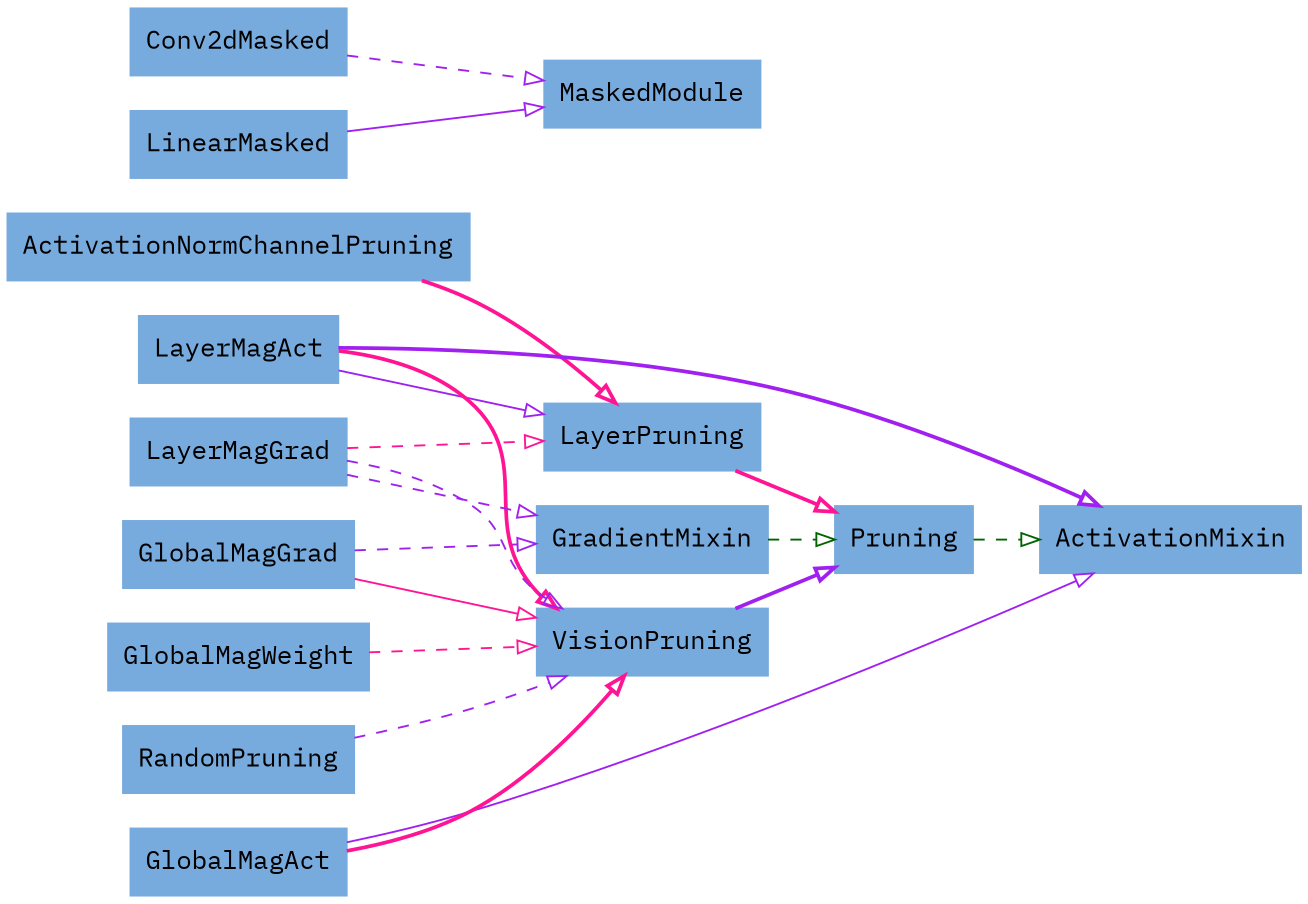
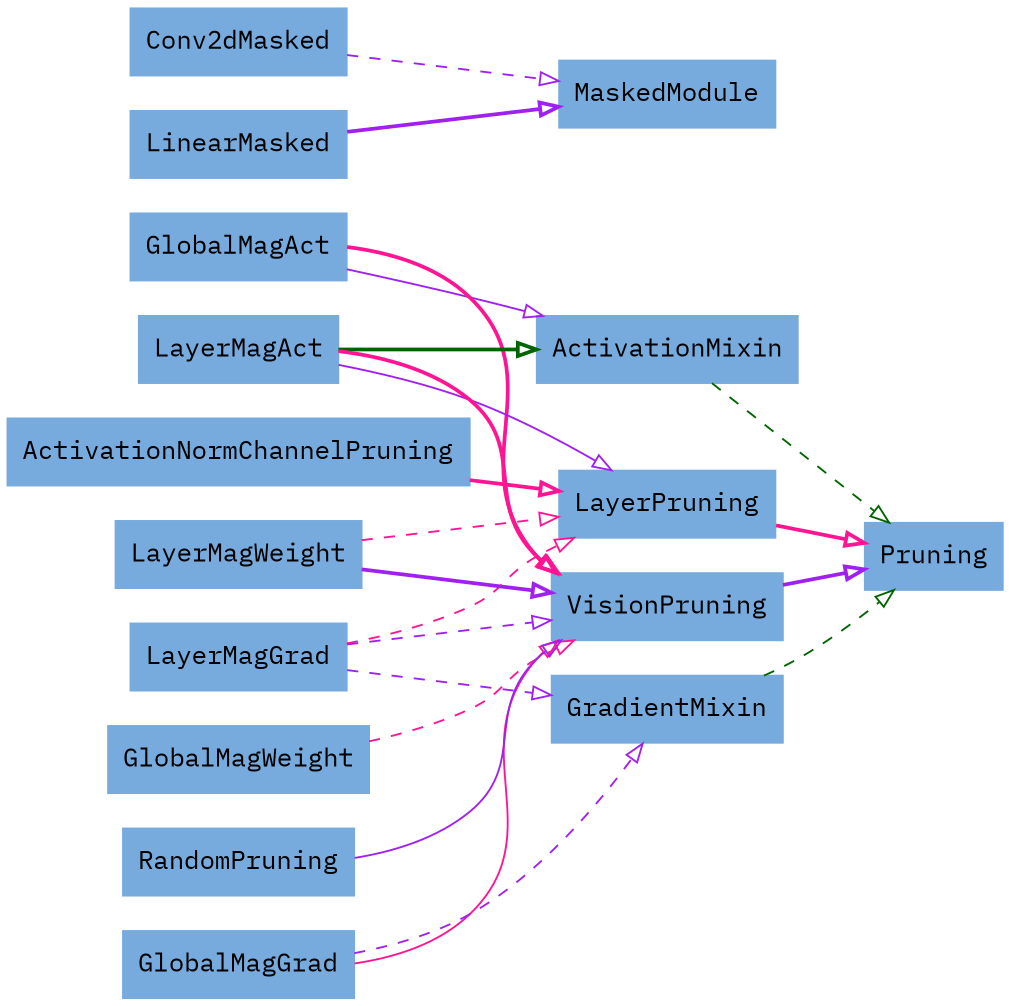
(436, 120) -> (444, 120)
(719, 377) -> (428, 349)
(997, 540) -> (793, 447)
none -> (239, 555)
(453, 714) -> (489, 790)
